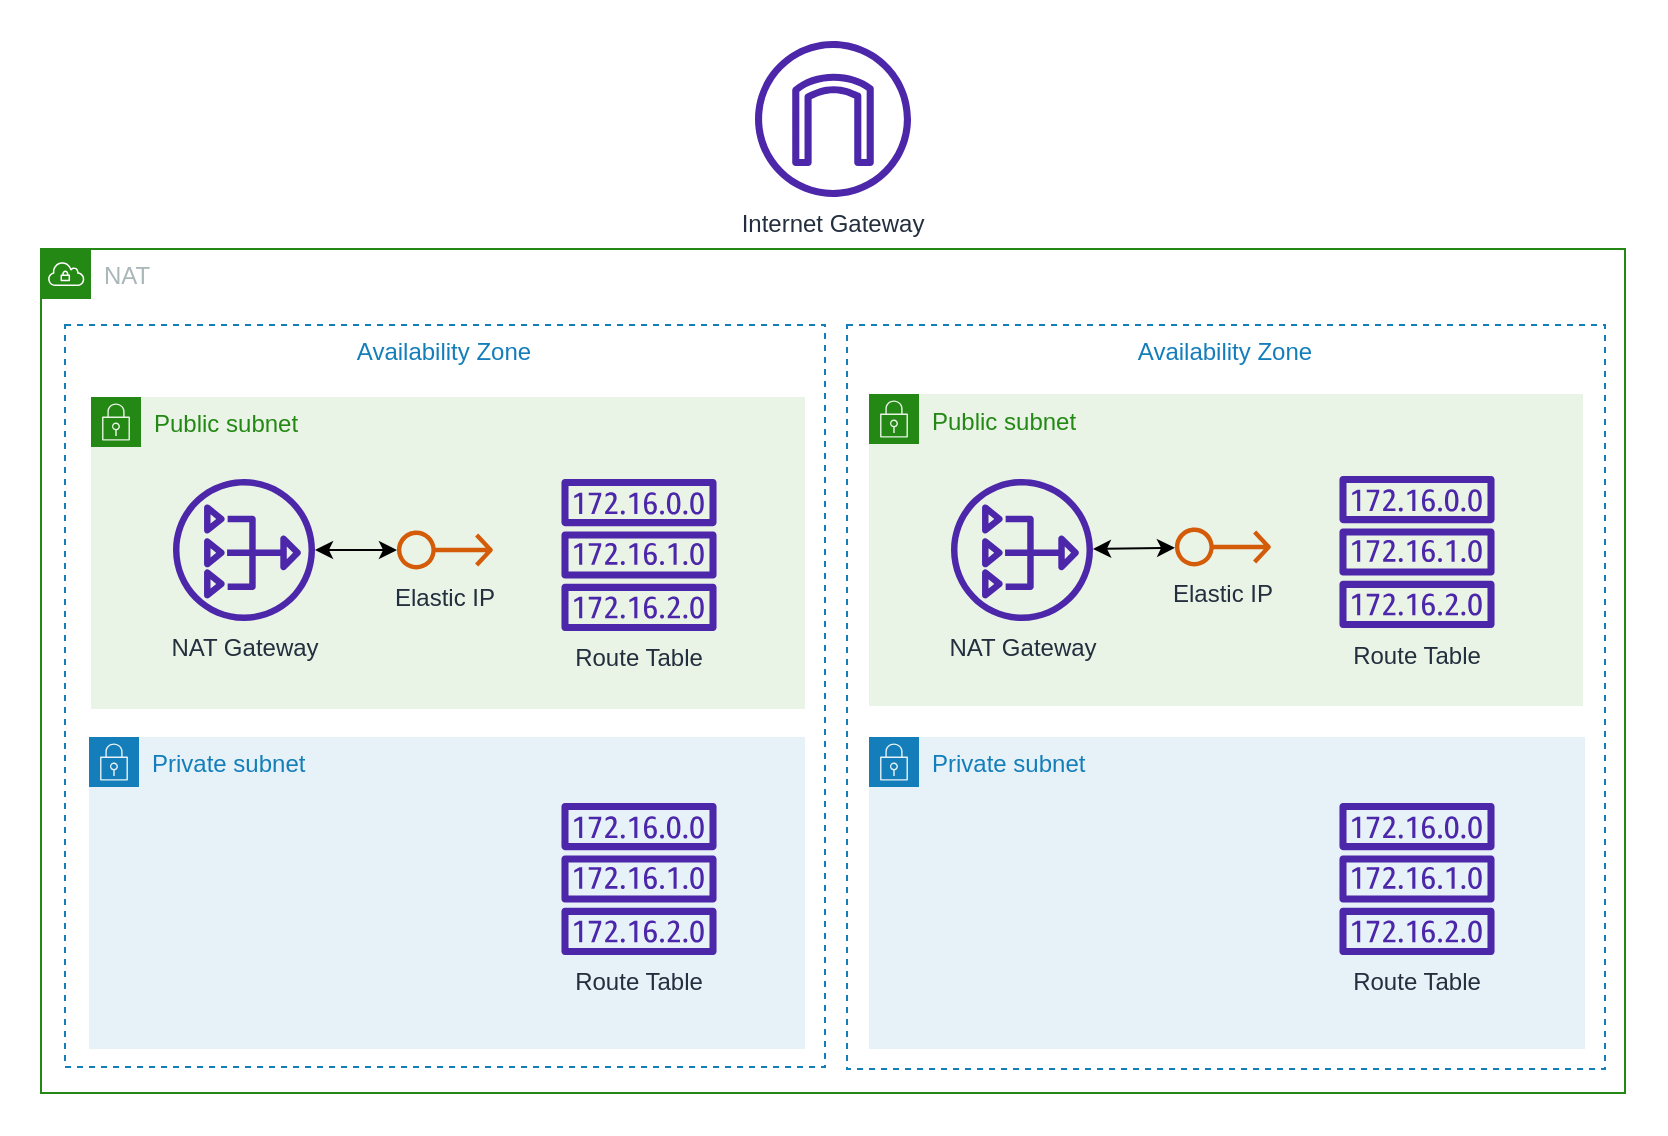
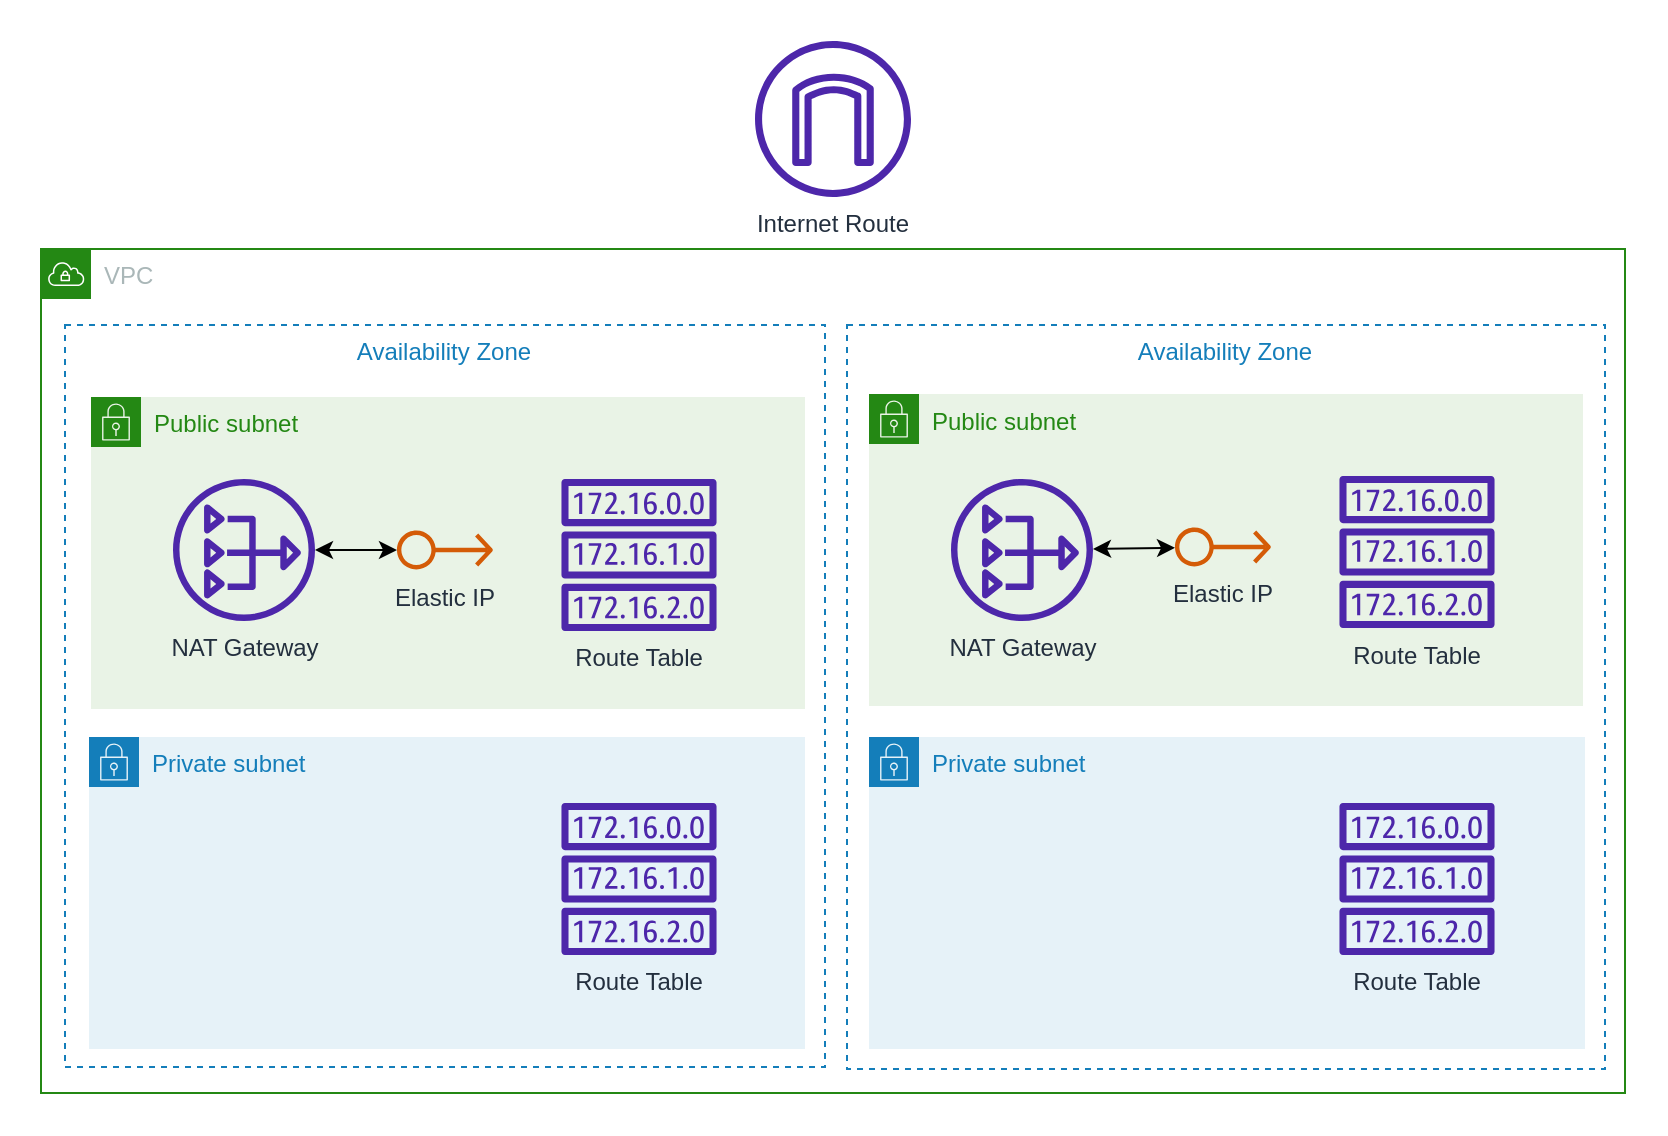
(834, 225) -> (834, 225)
(125, 277) -> (125, 277)
